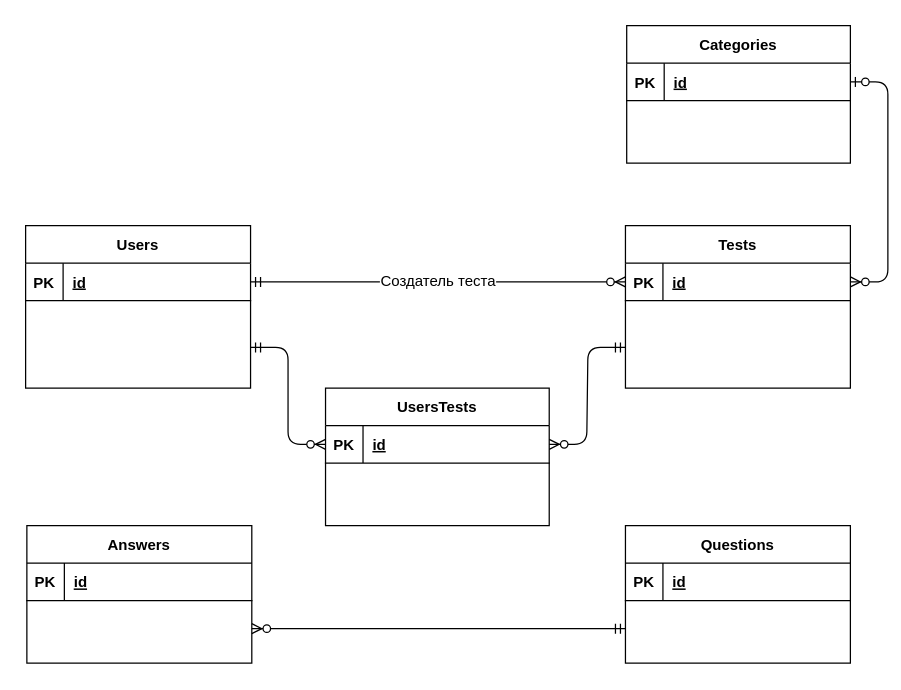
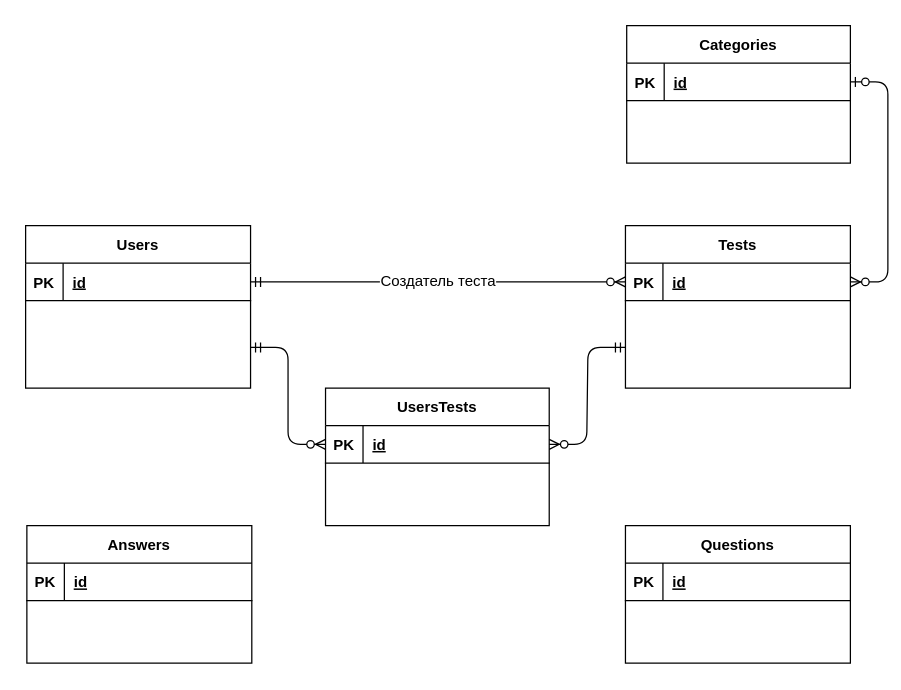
(438, 629) -> none
